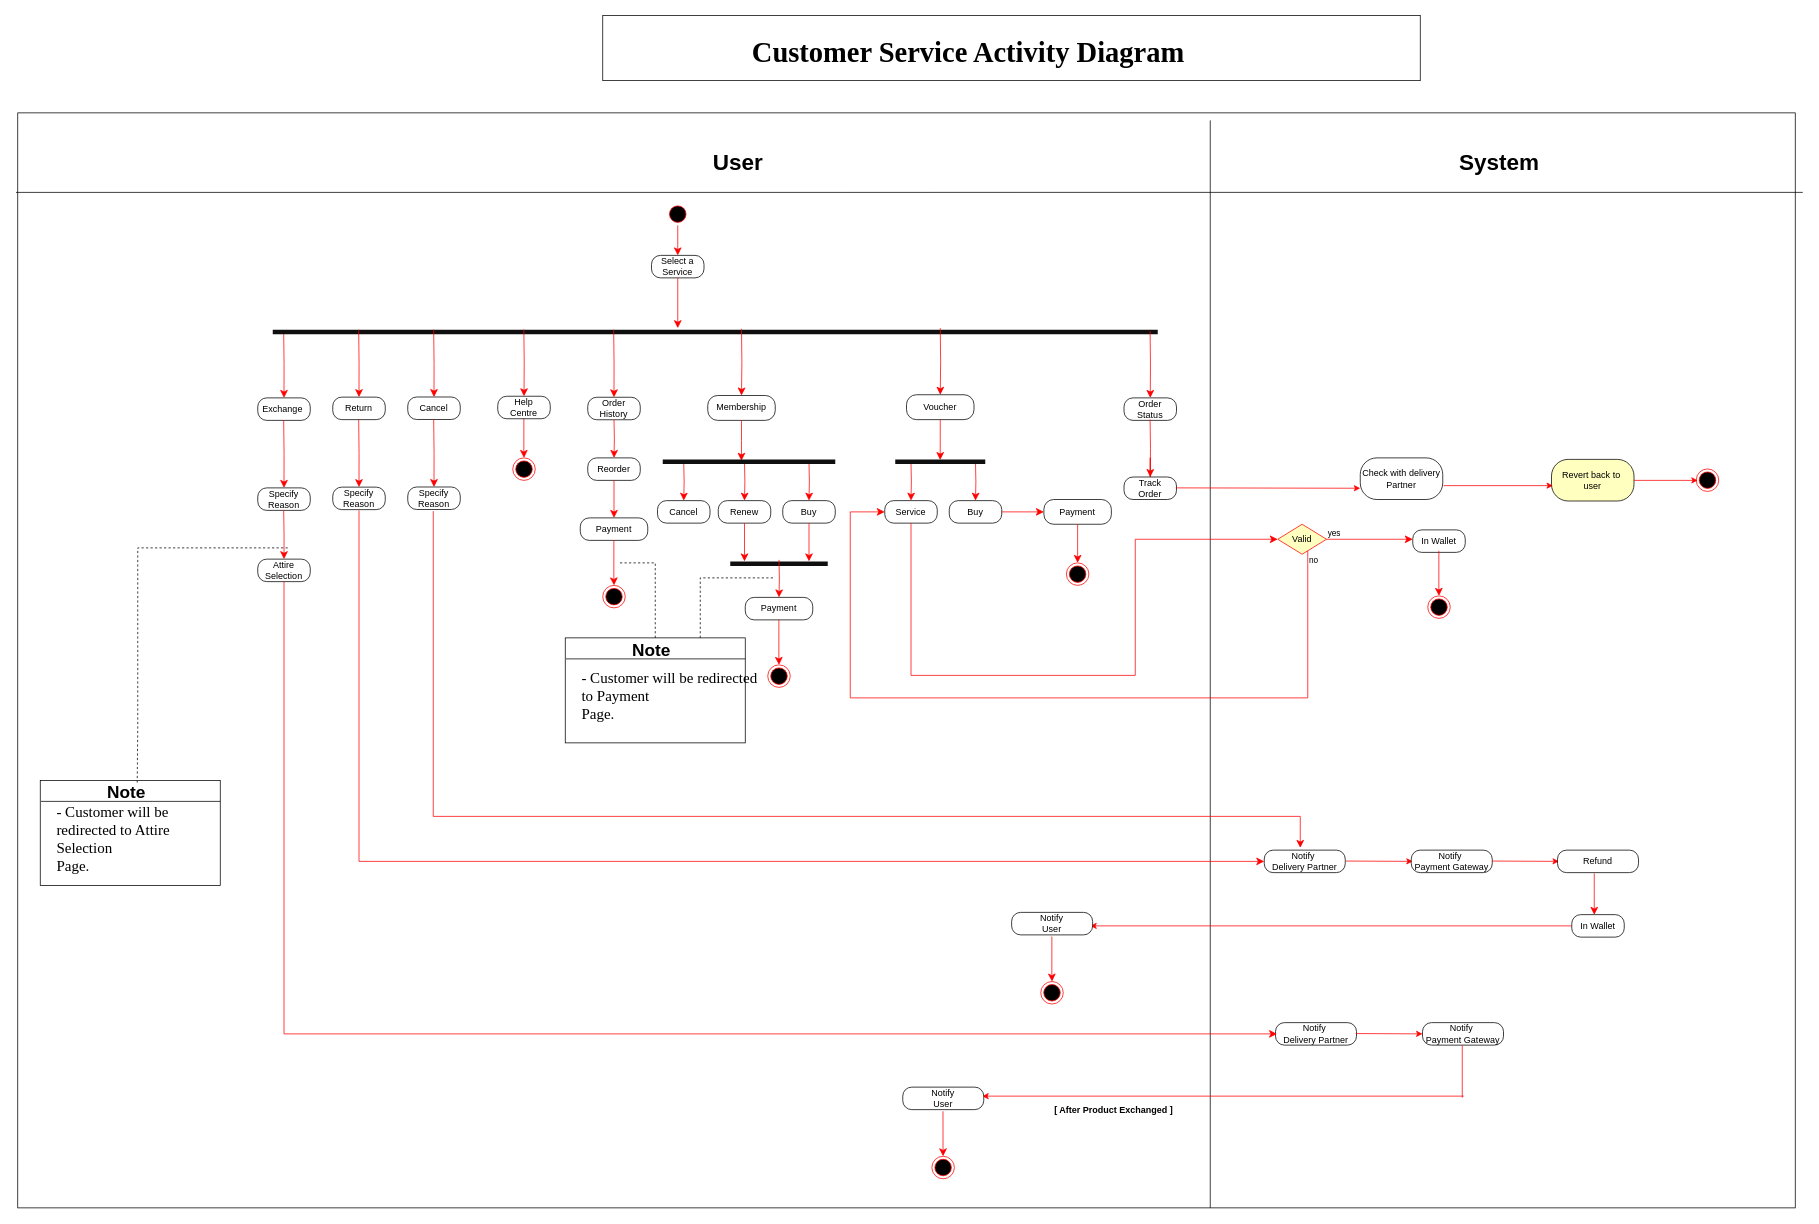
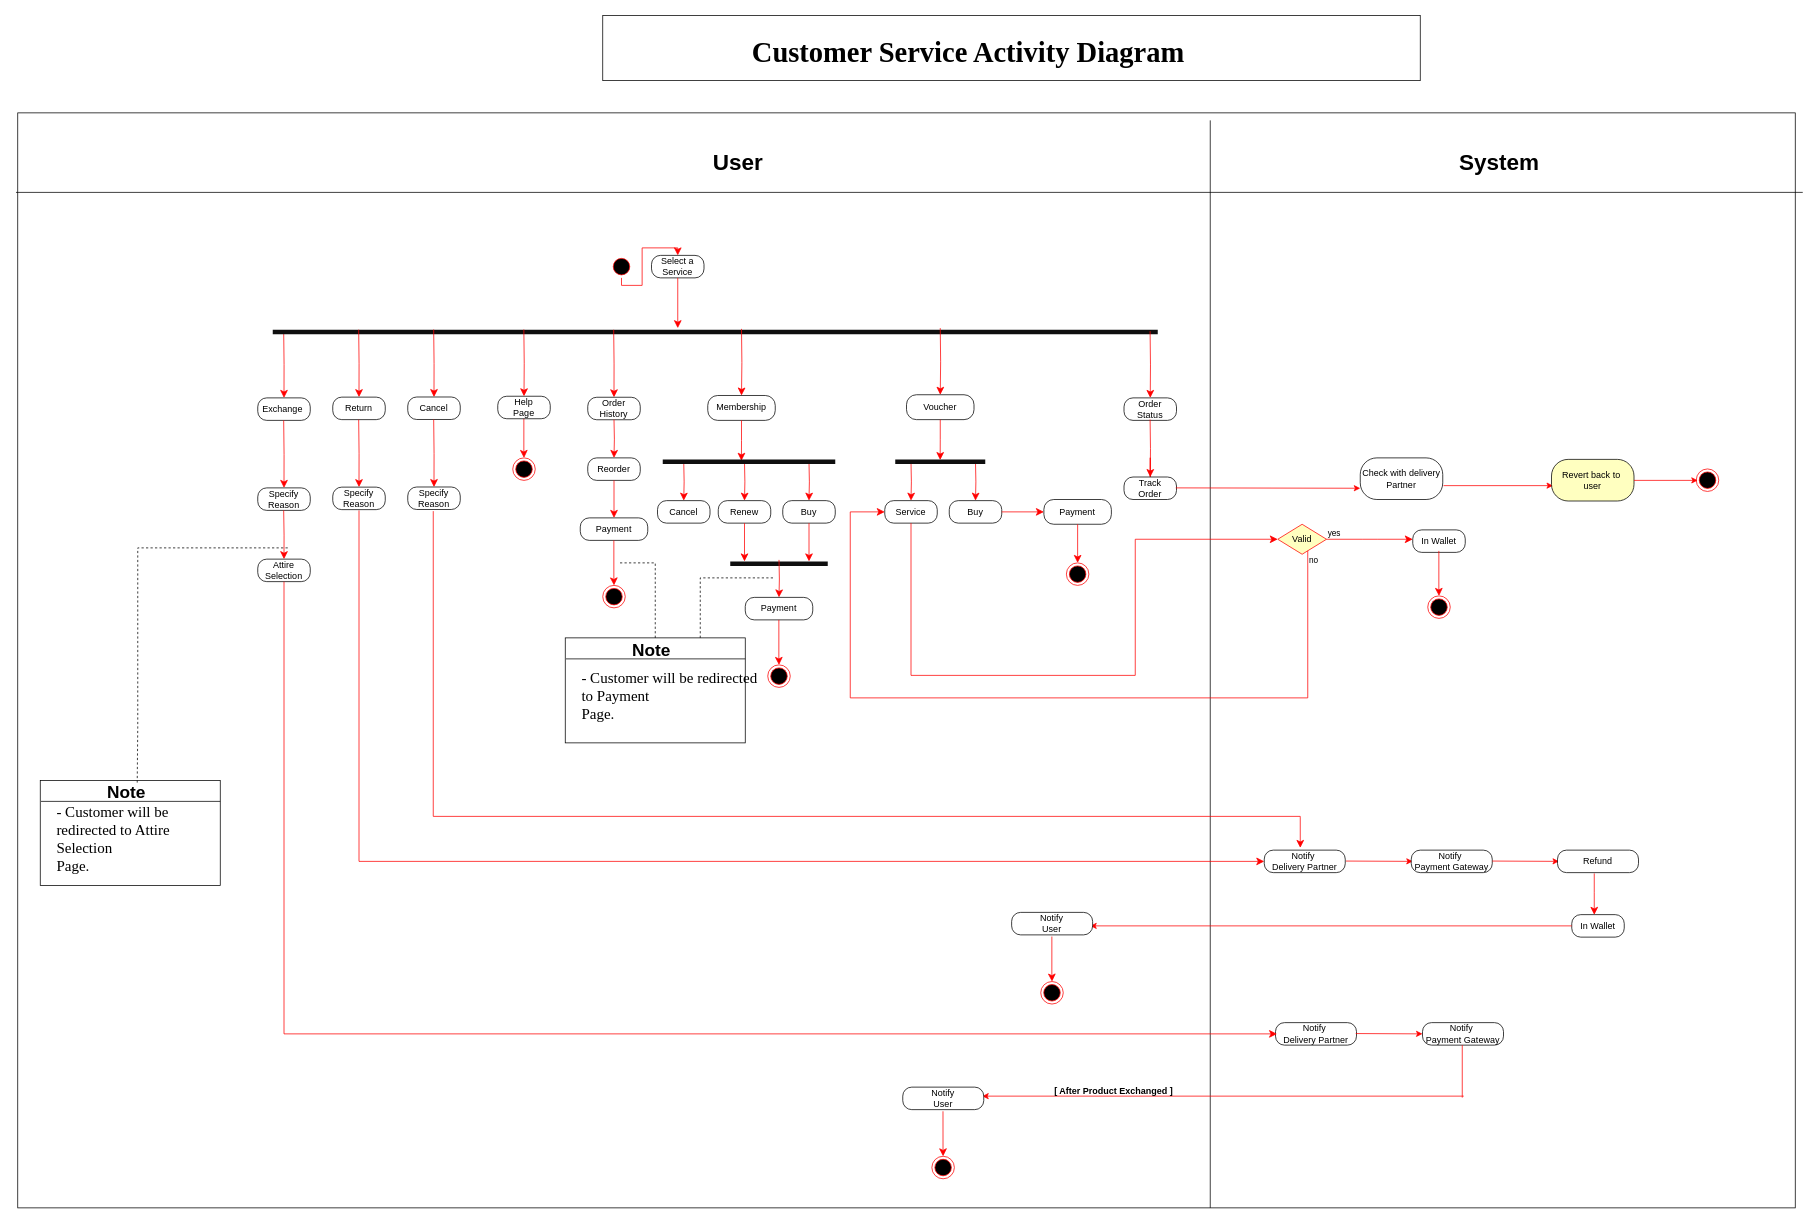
(678, 214) -> (621, 267)
(524, 408) -> (524, 408)
(1114, 1110) -> (1114, 1092)
